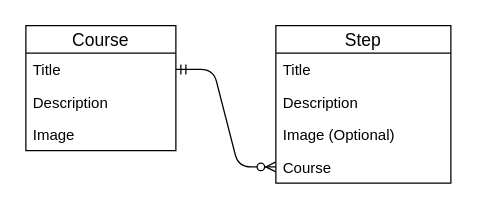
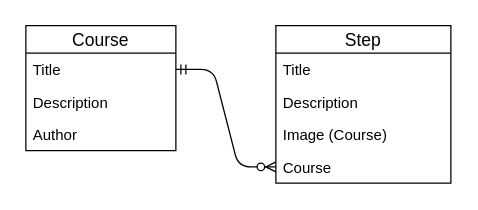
(54, 135) -> (58, 135)
(344, 135) -> (339, 135)
